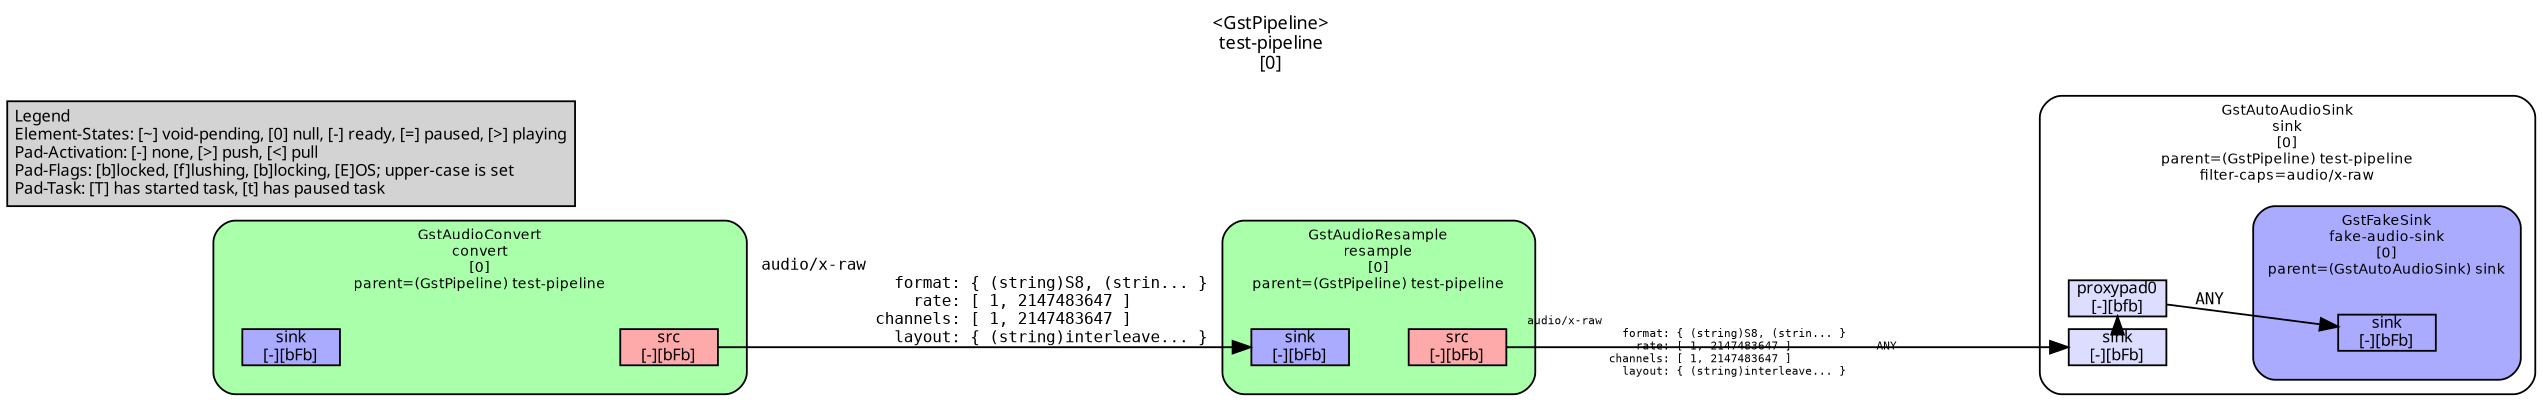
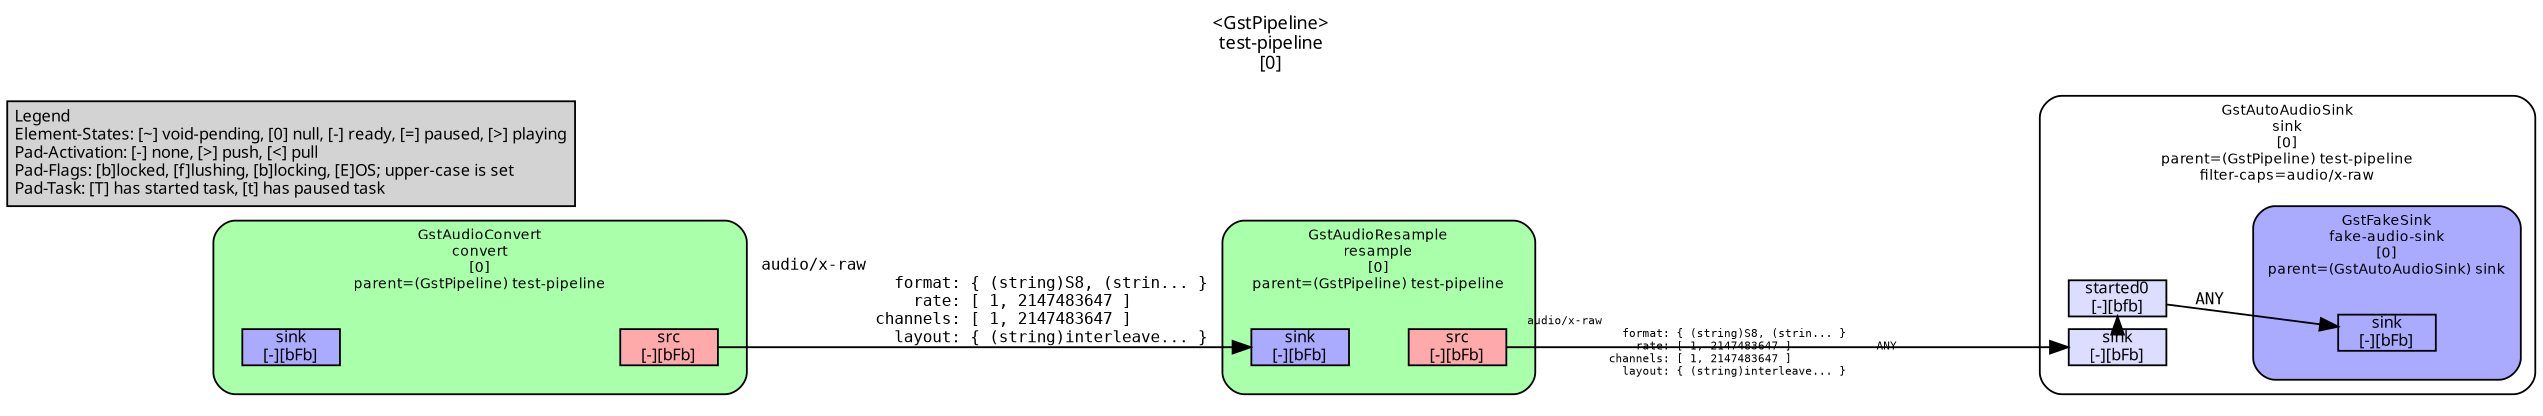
(2118, 298) -> (2118, 298)
